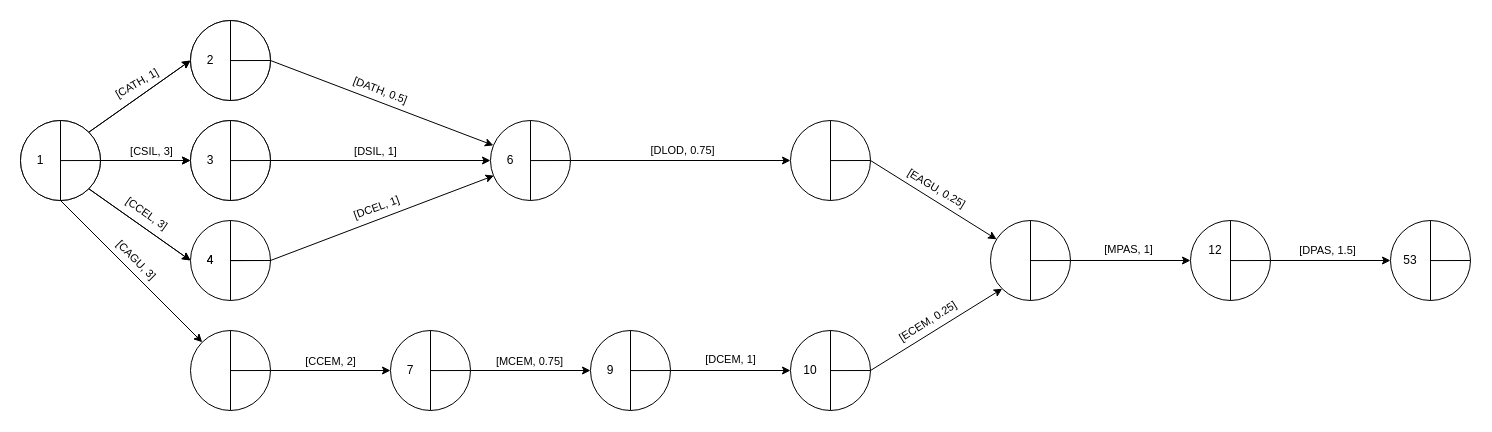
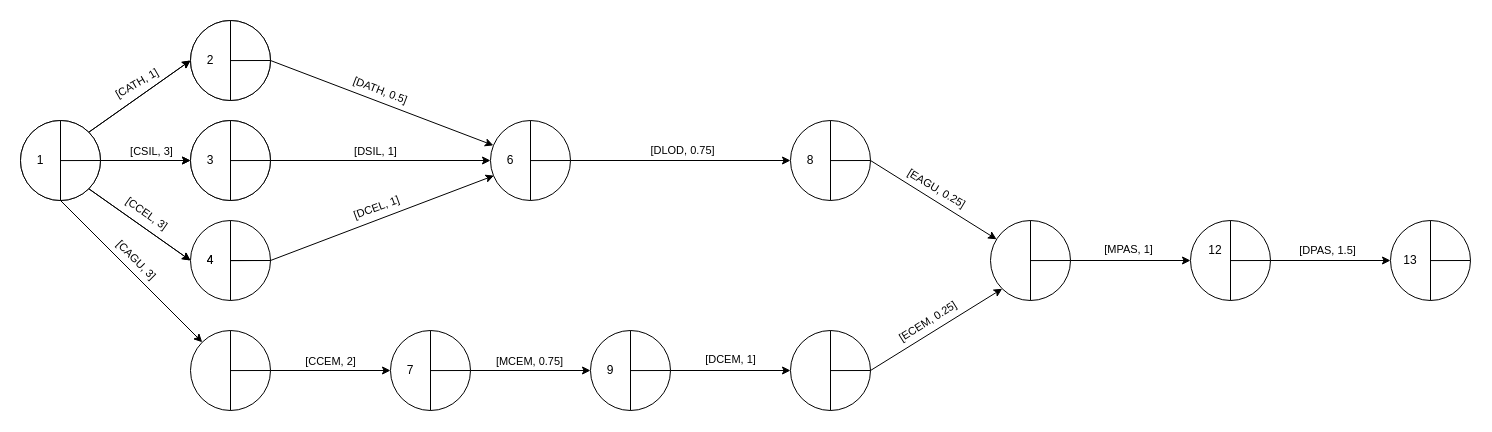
none -> (811, 161)
(1411, 261) -> (1411, 261)
(811, 371) -> none
